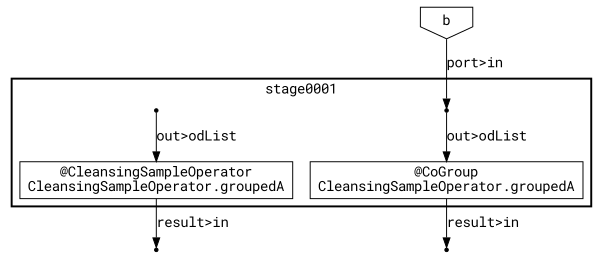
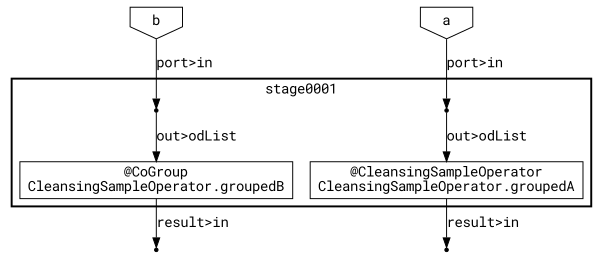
none -> (447, 21)
(447, 180) -> (156, 180)
